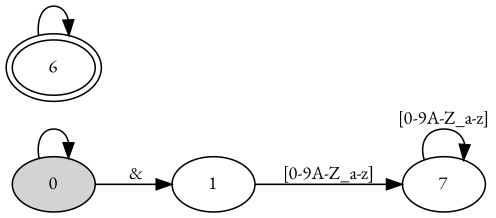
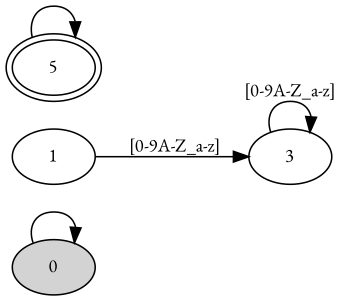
(54, 68) -> (54, 68)
(126, 184) -> none
(444, 184) -> (290, 157)
